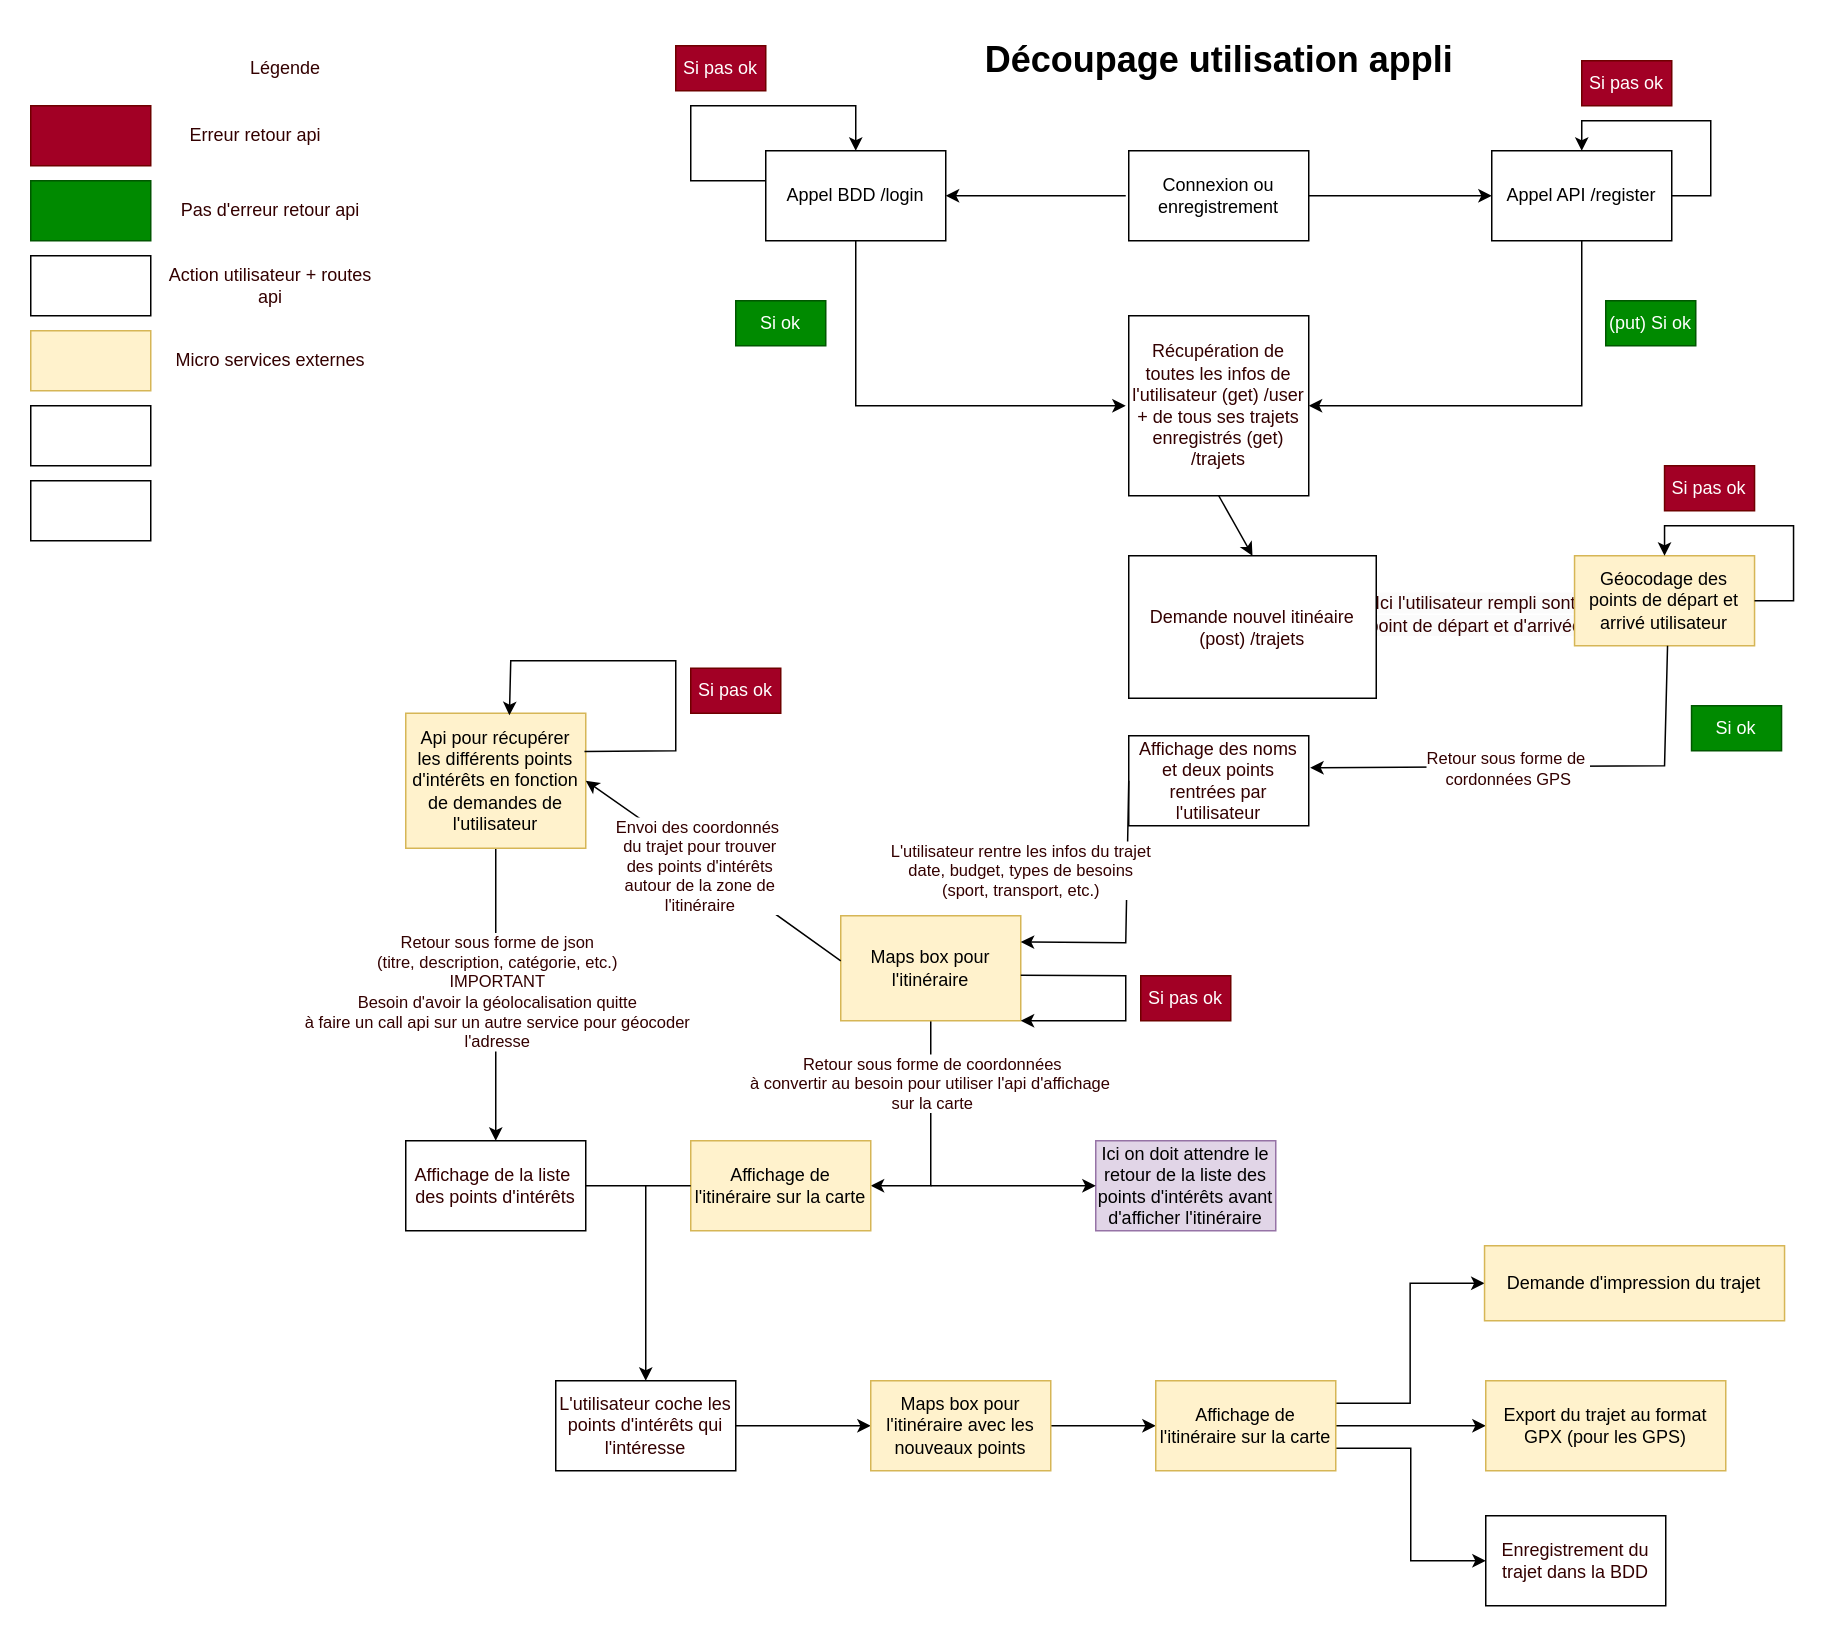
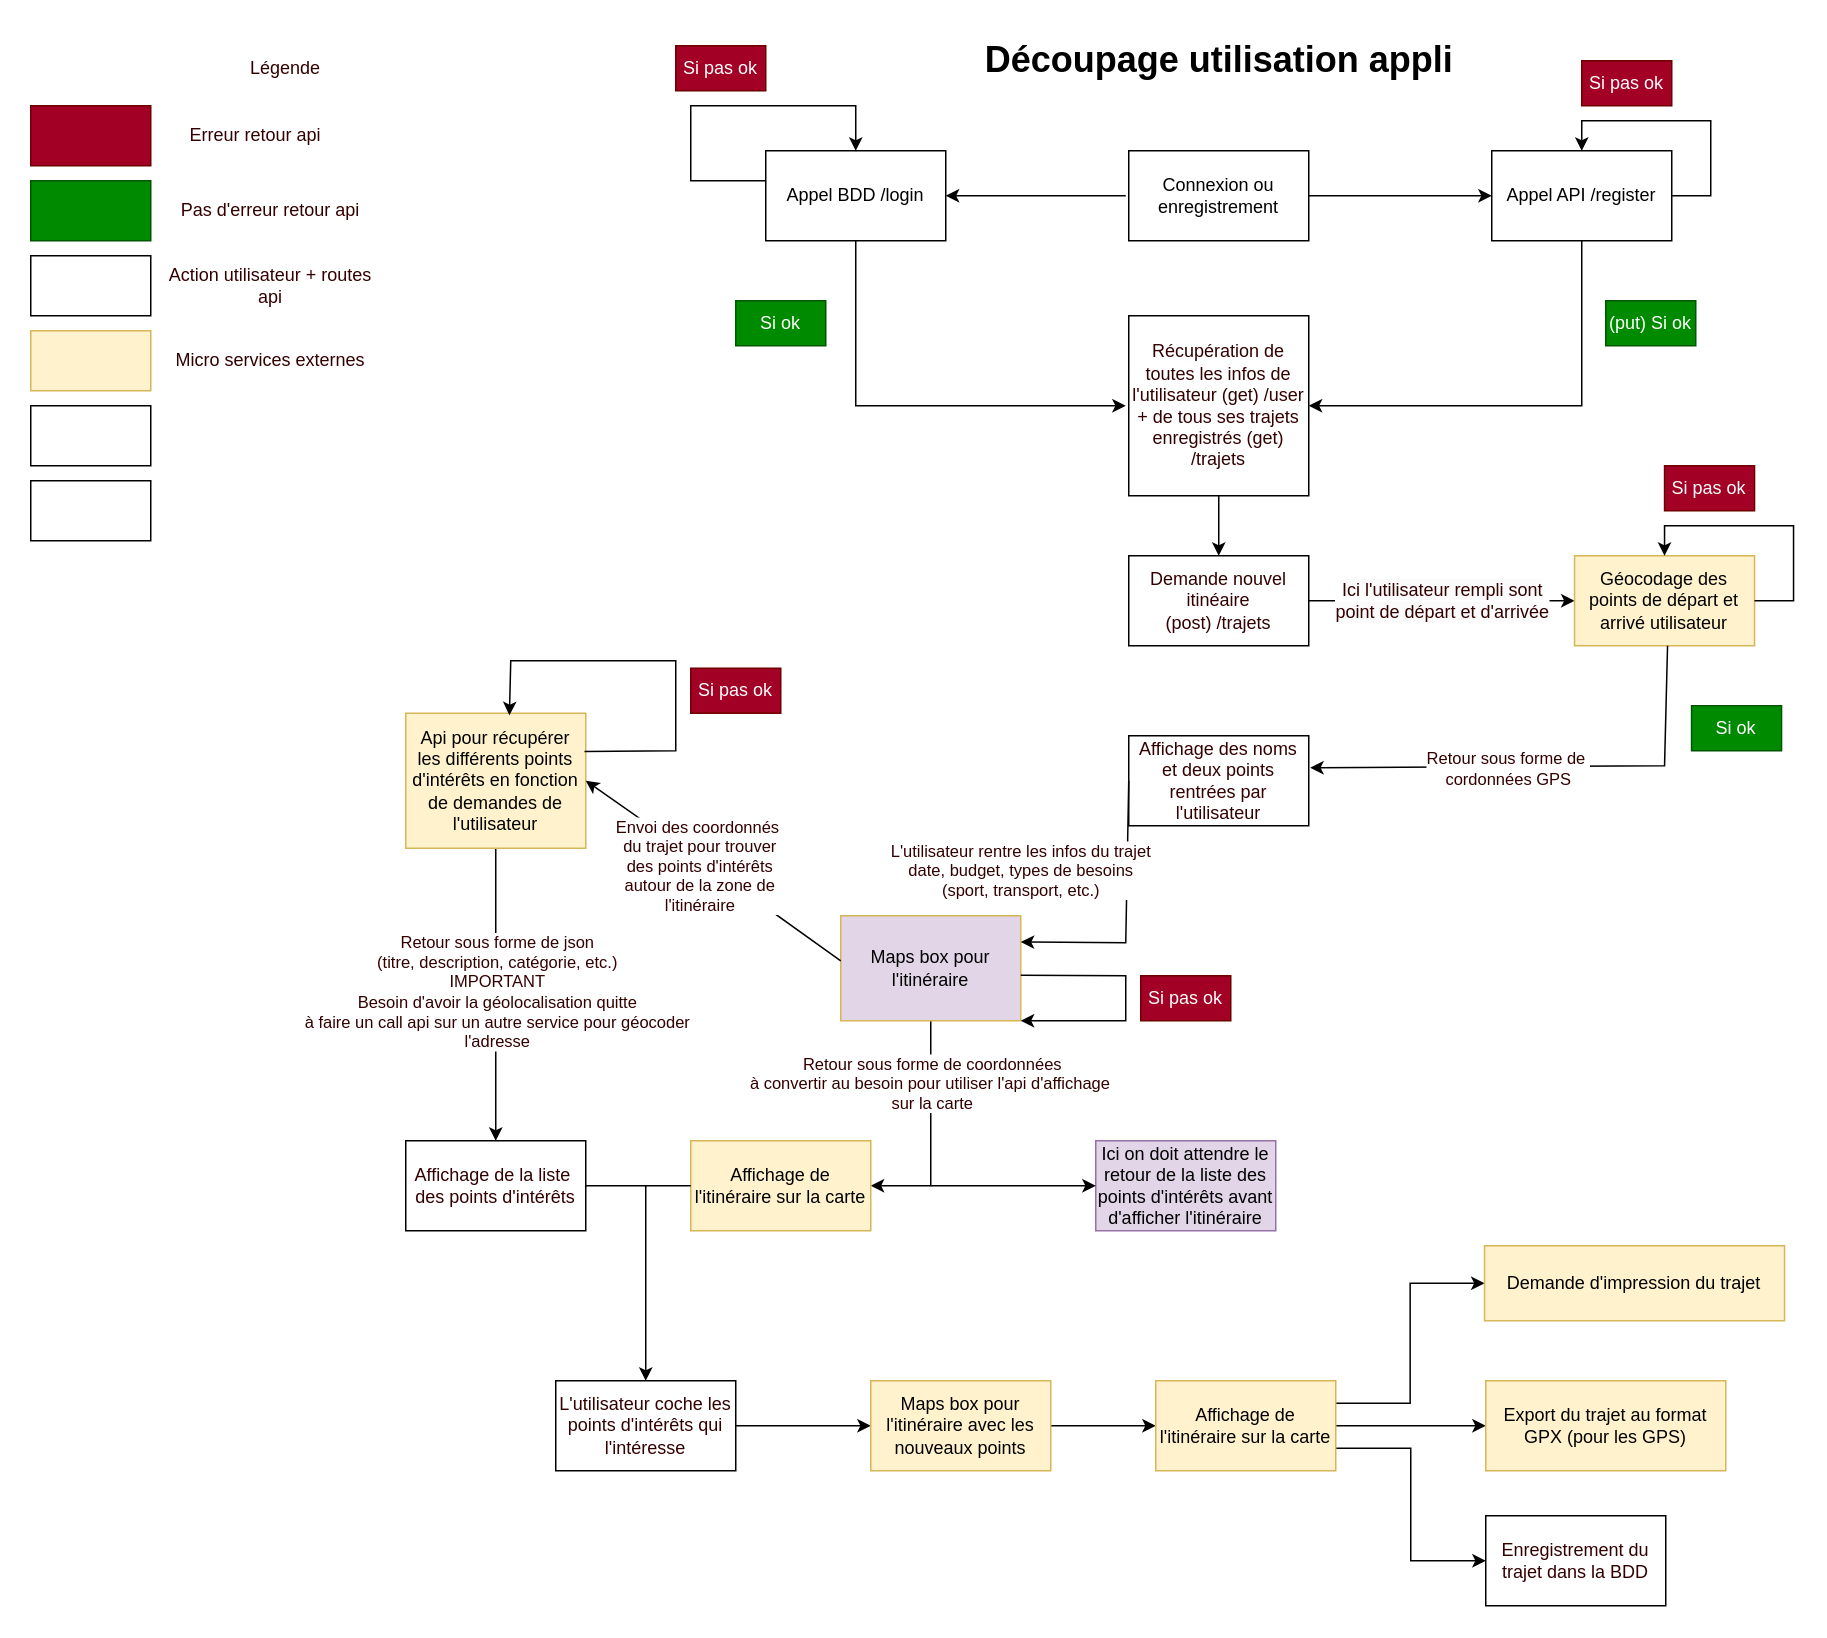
(1253, 627) -> (1219, 601)
(931, 968) -> (931, 968)
